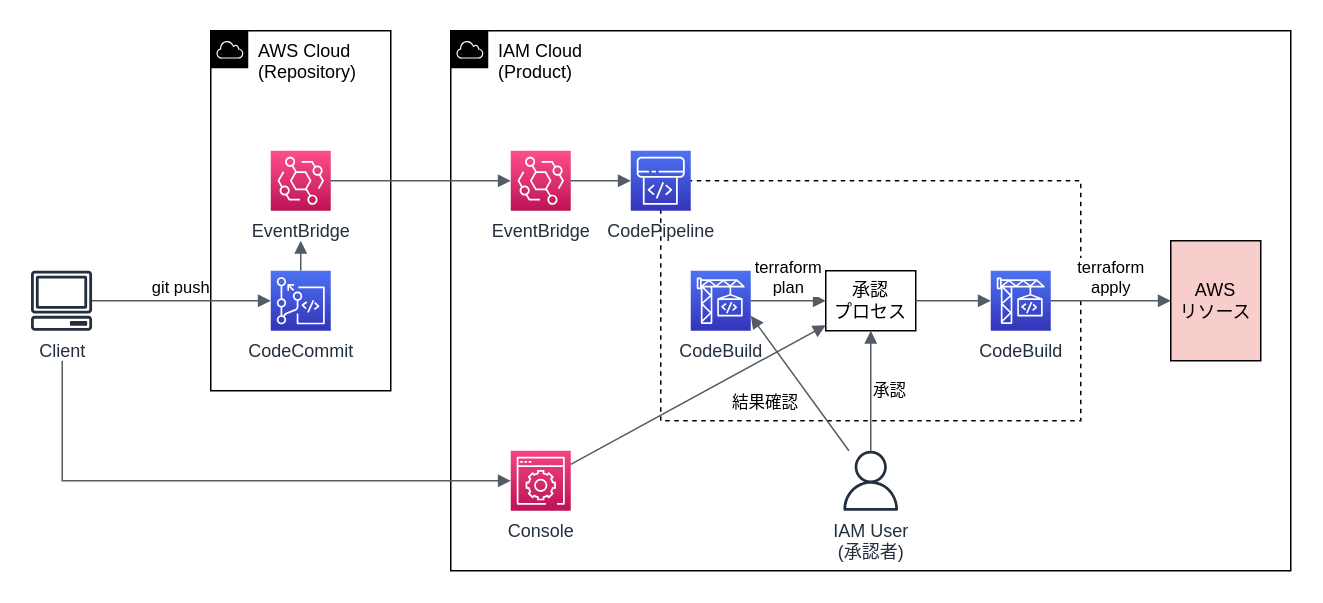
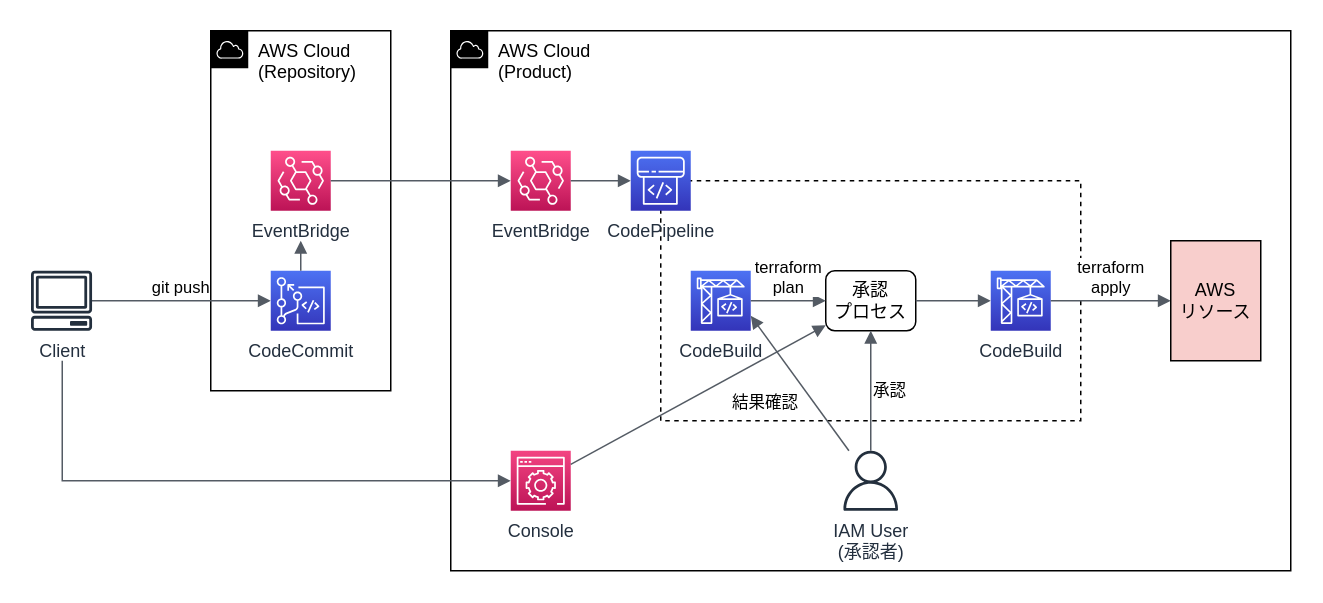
(544, 63) -> (544, 63)
(871, 301) -> (871, 301)
